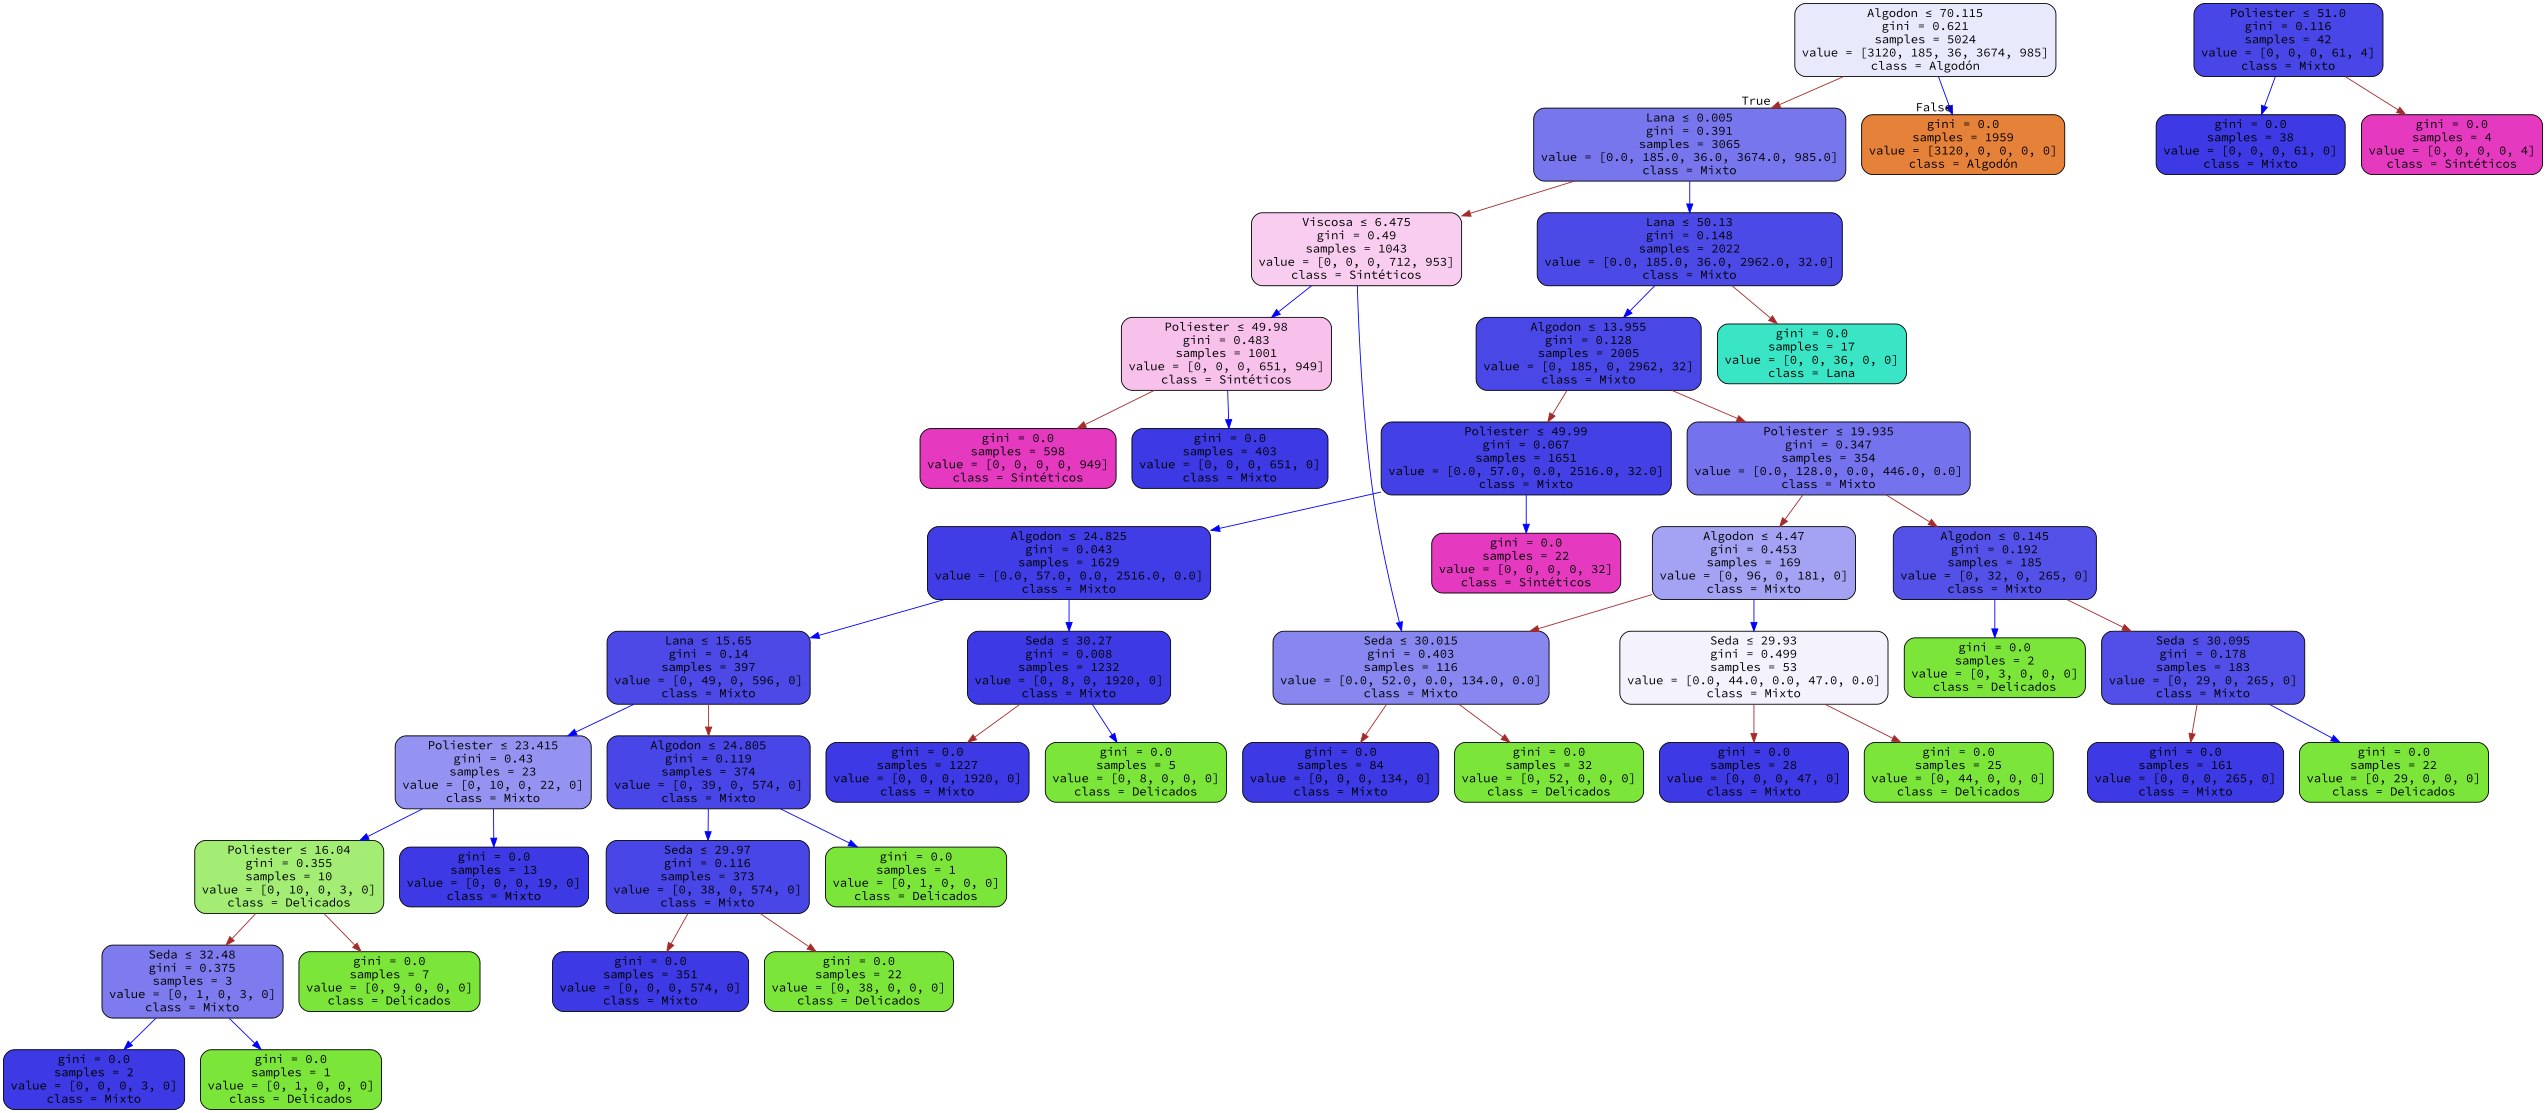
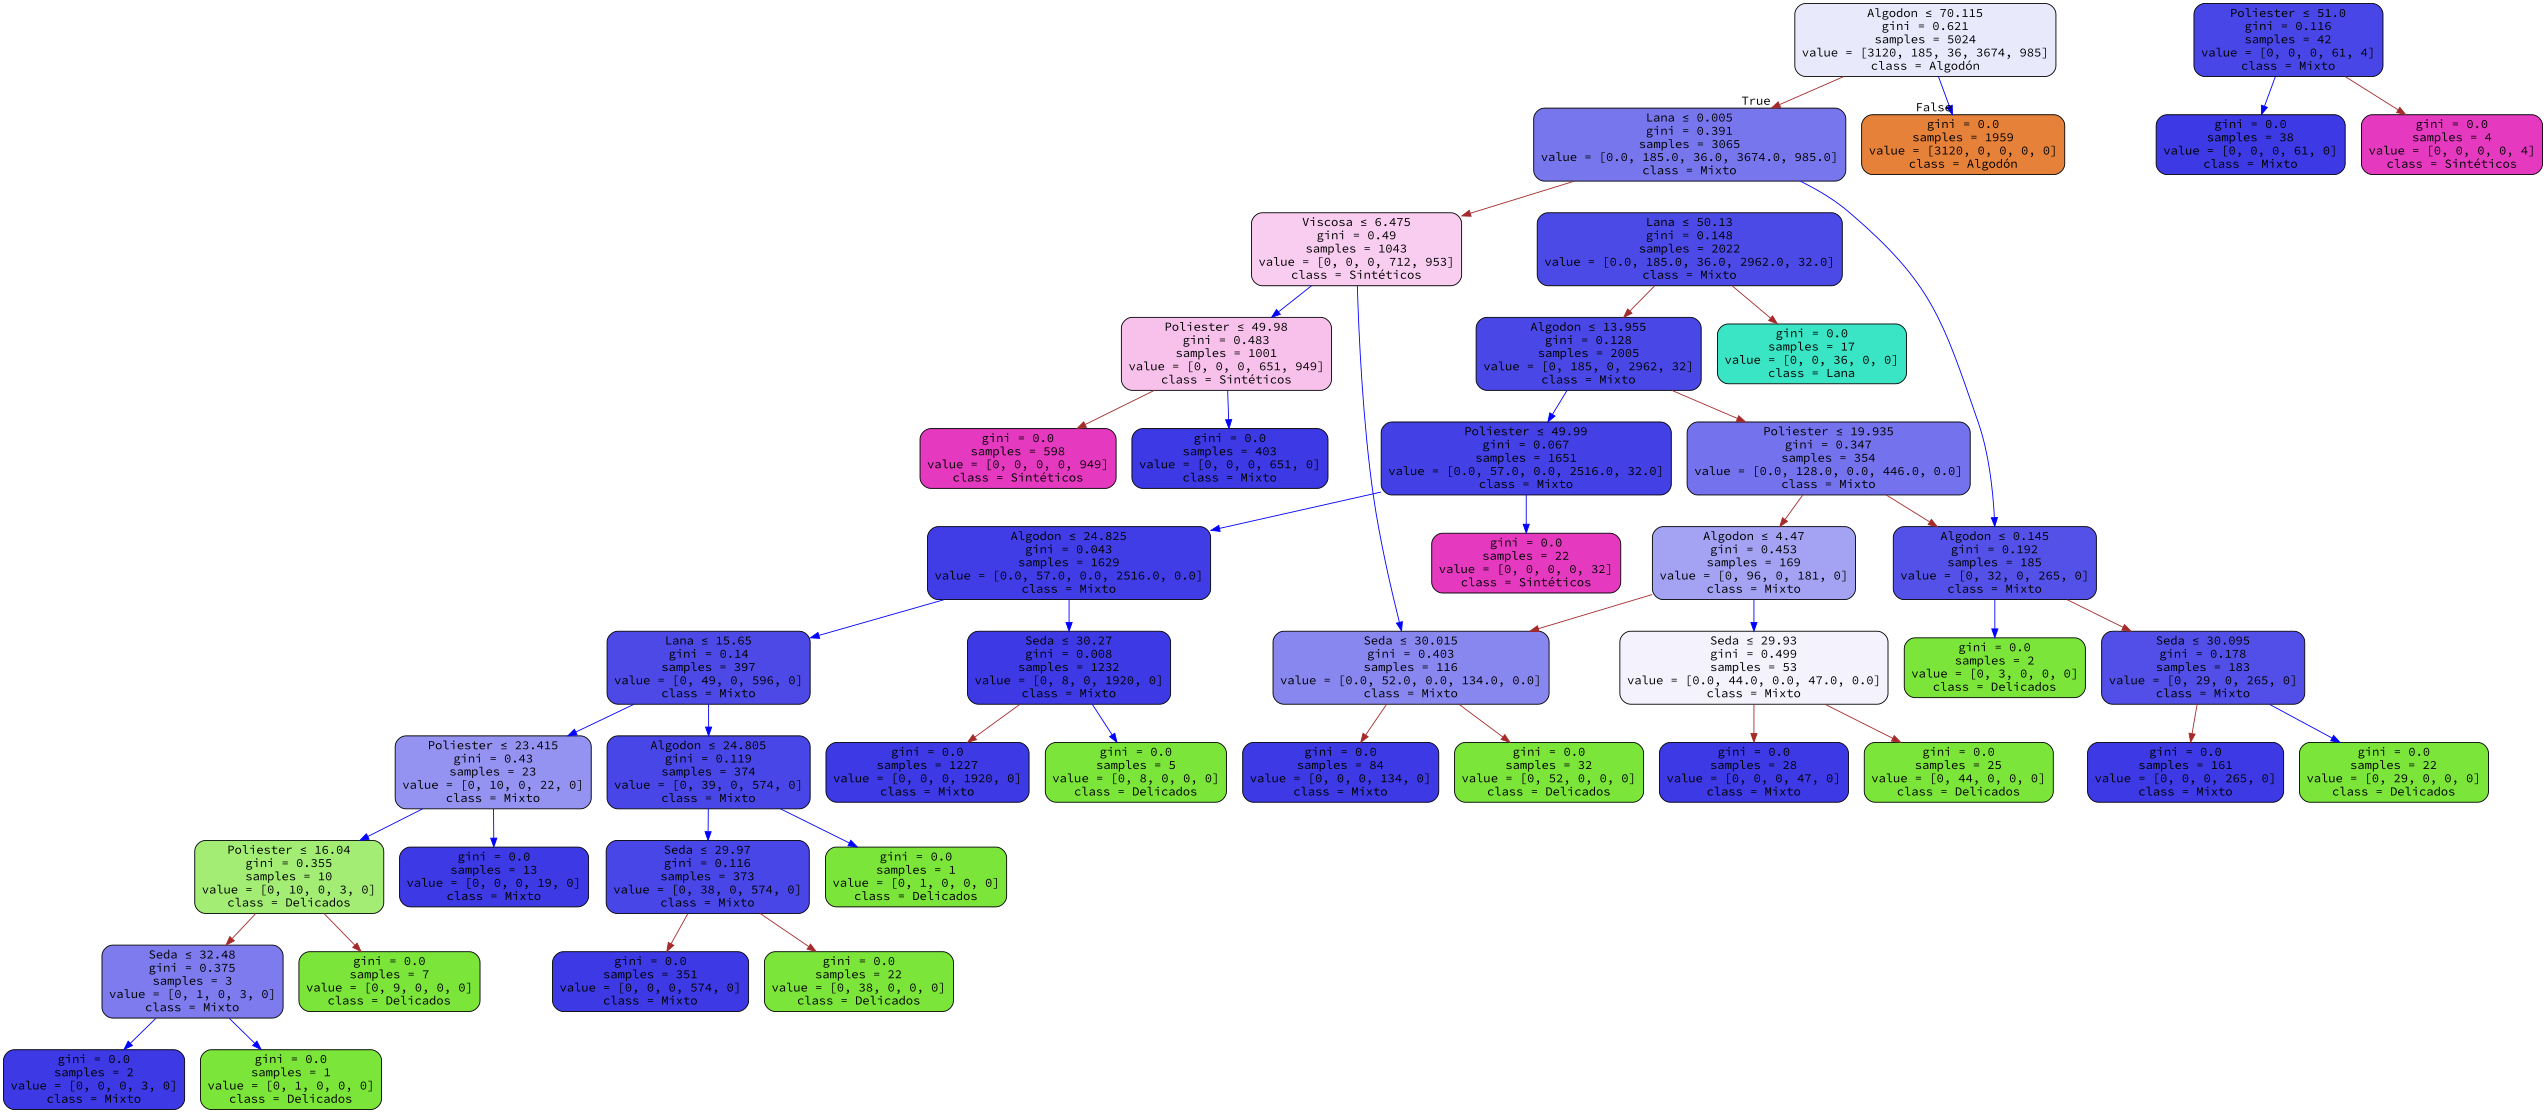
(1690, 192) -> (1941, 323)
(1642, 298) -> (1642, 298)
(1560, 402) -> (1560, 402)
(709, 716) -> (709, 716)
